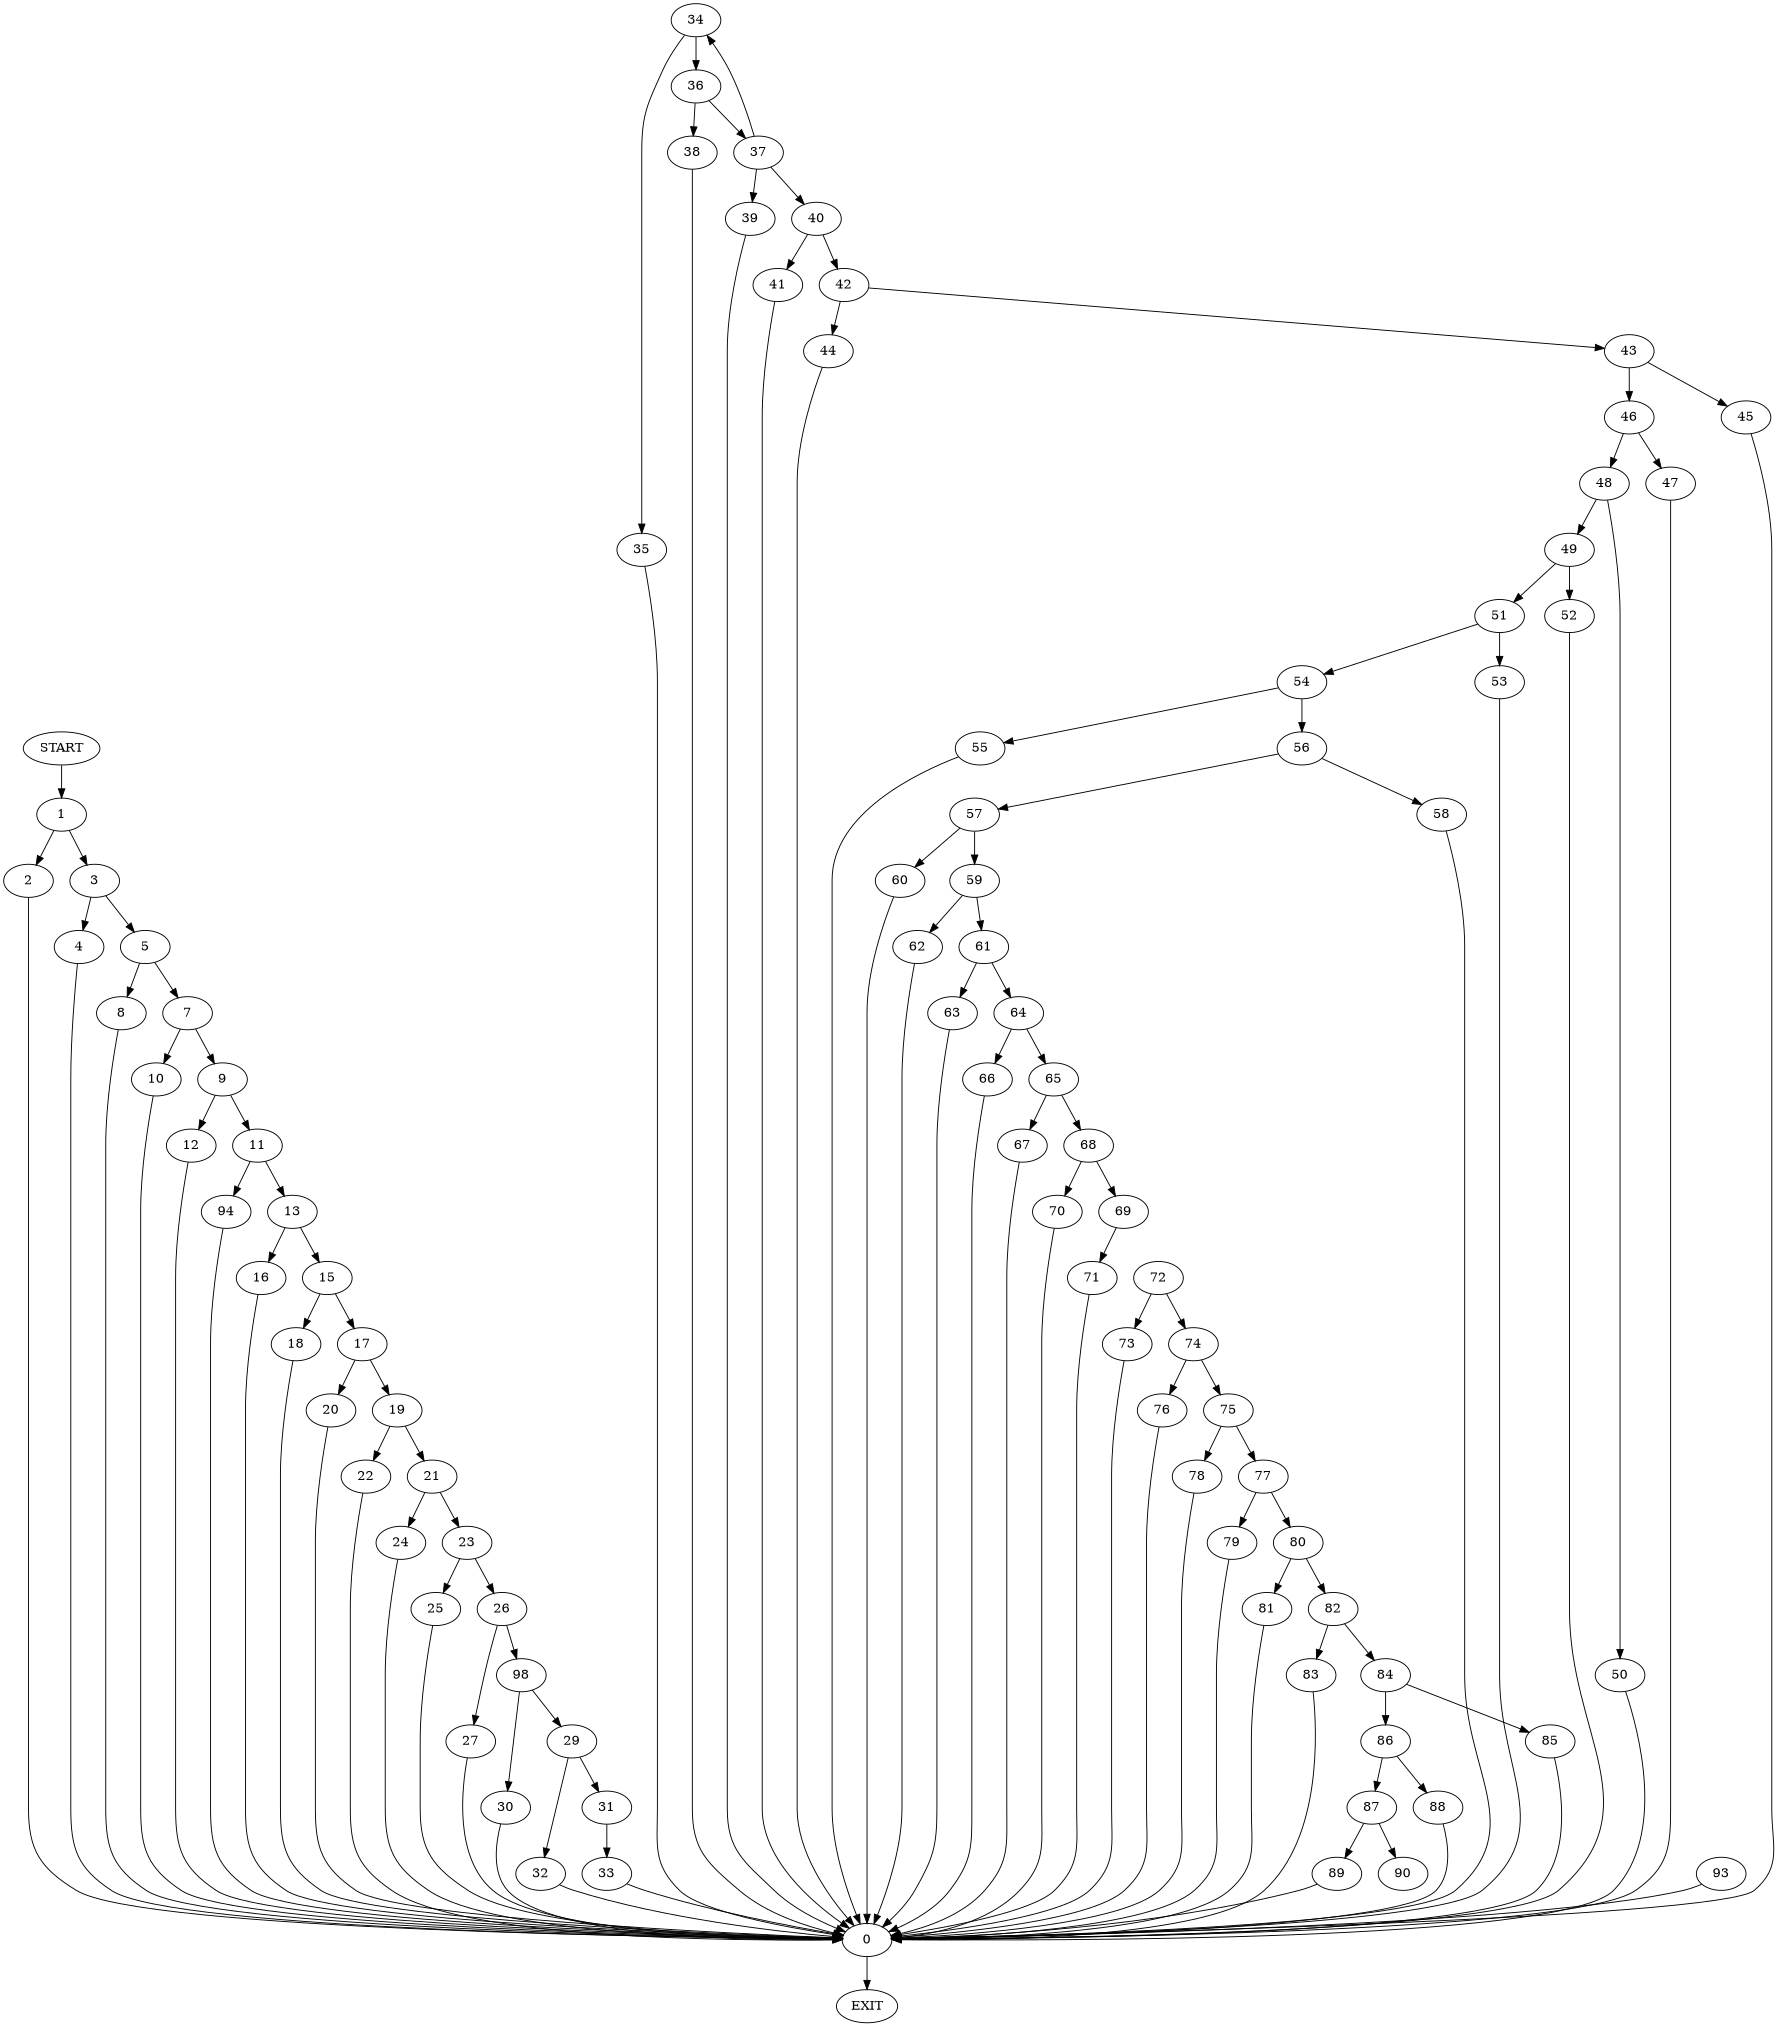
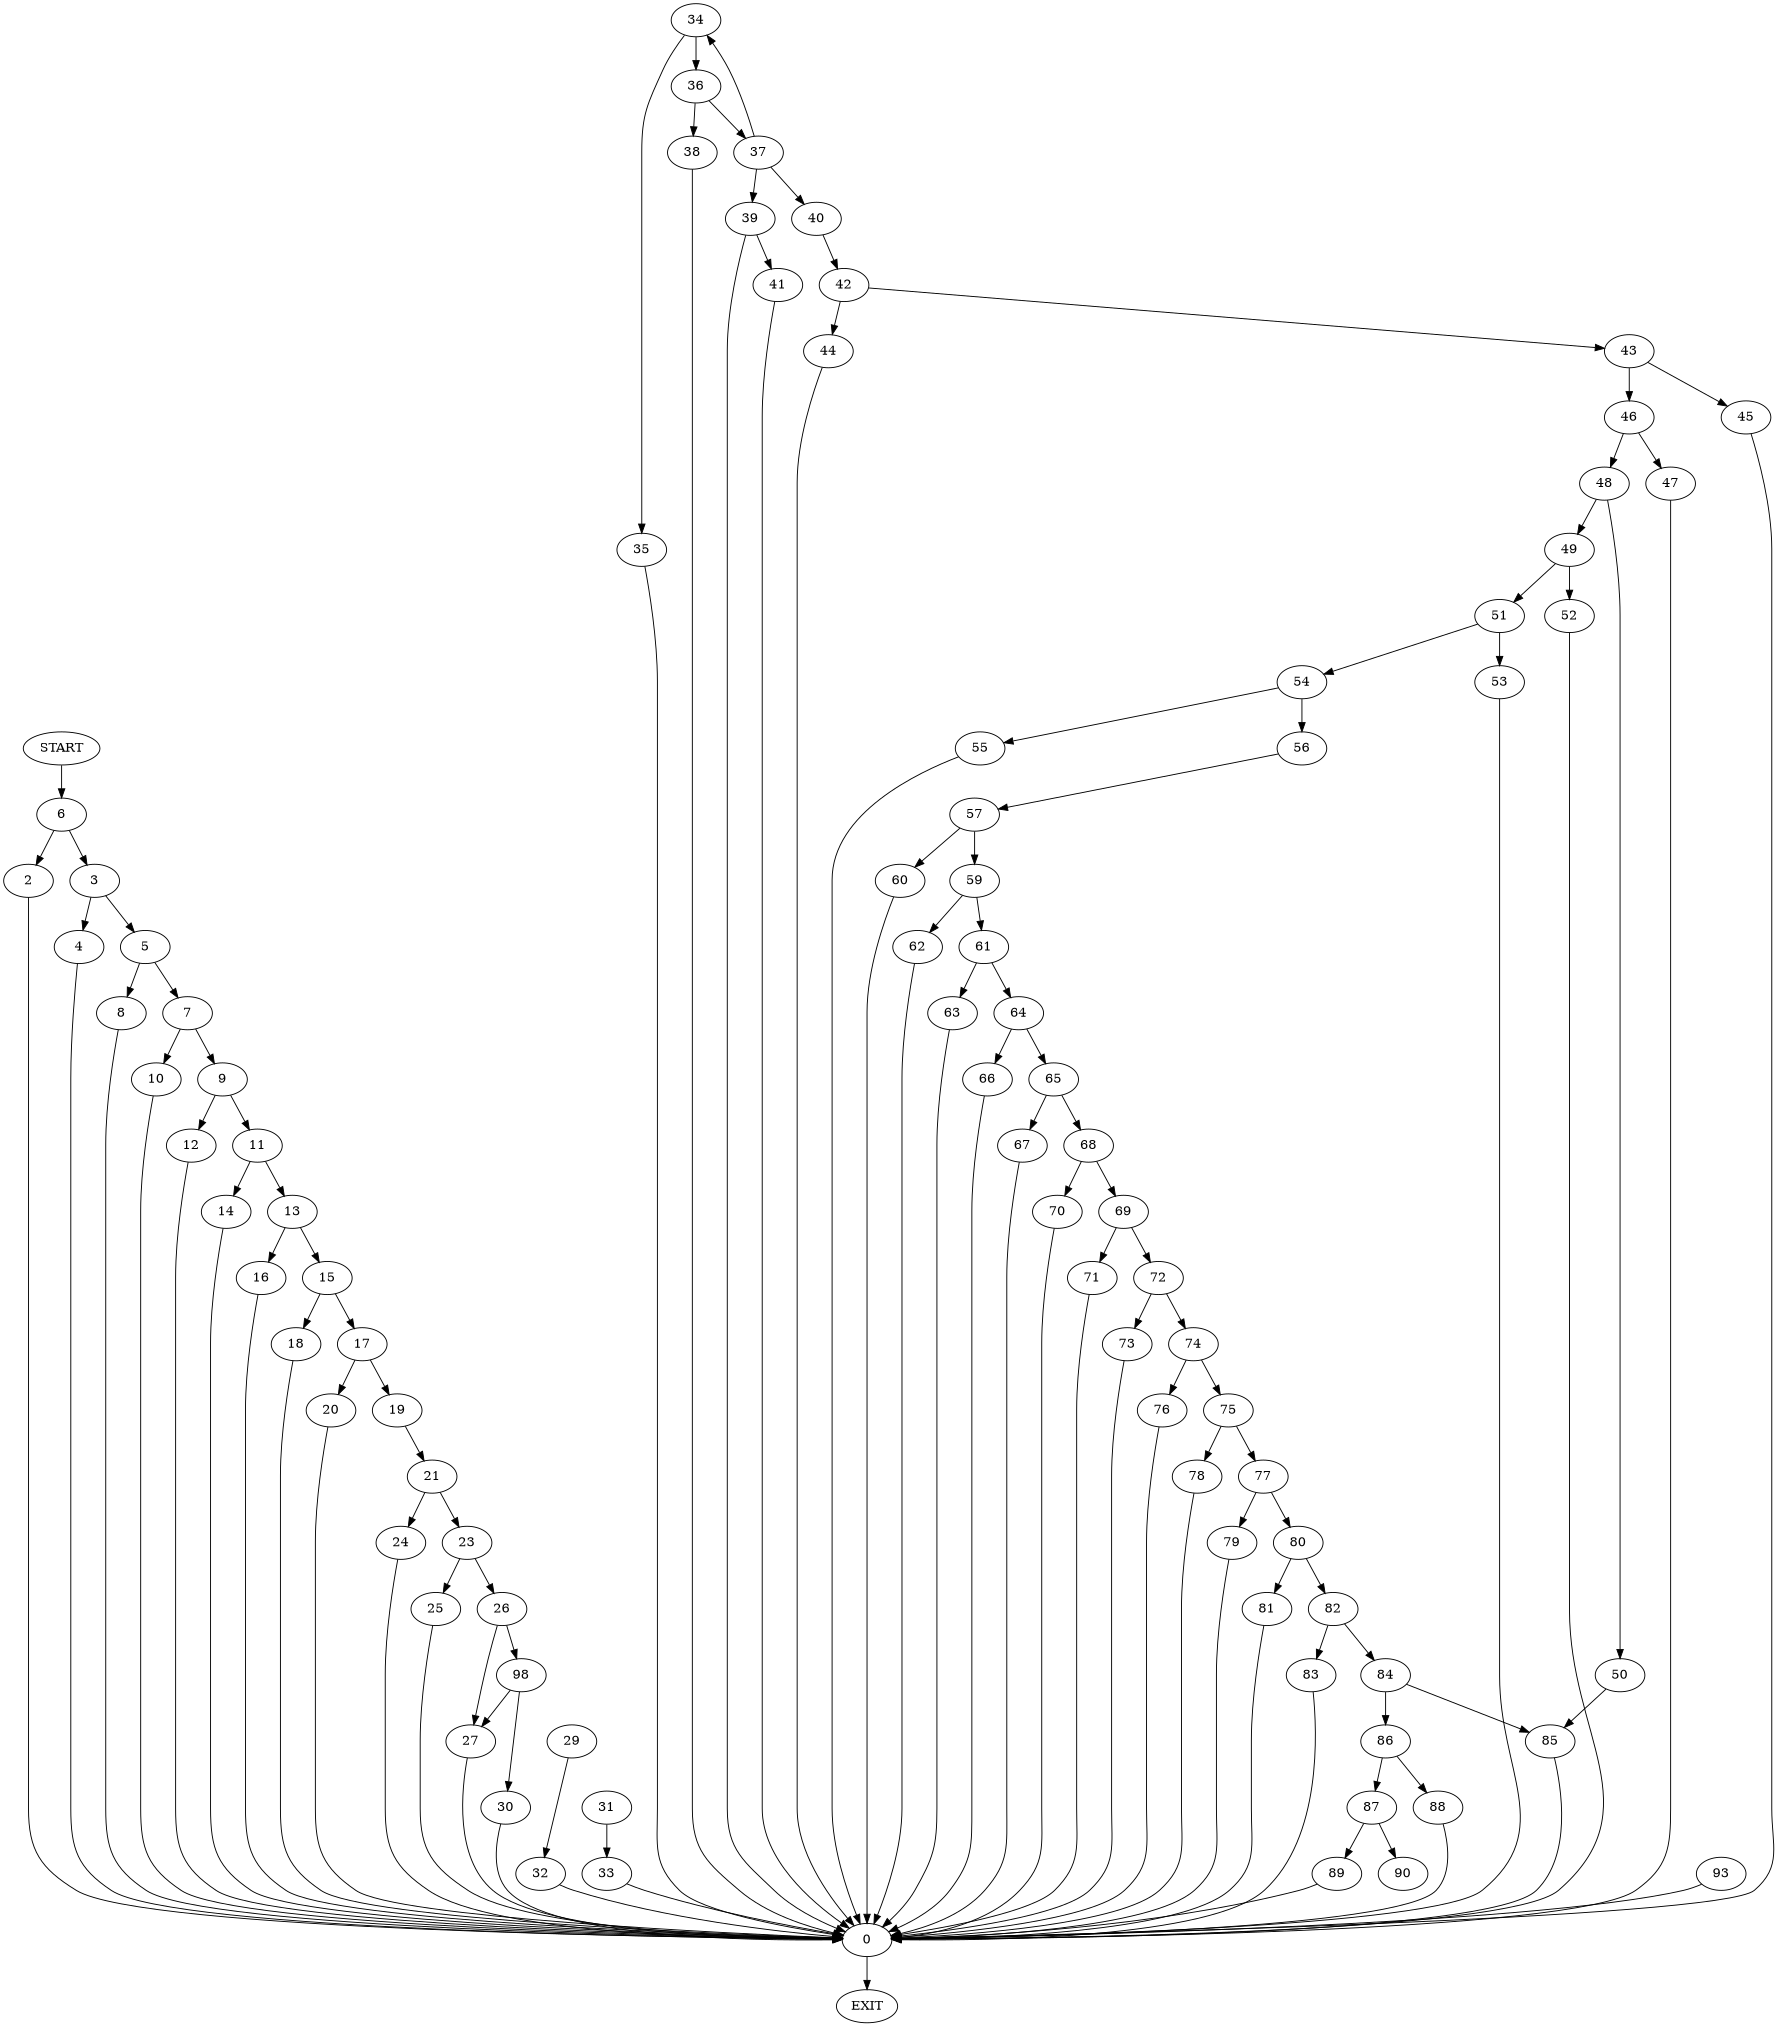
(800, 248) -> (762, 248)
(62, 815) -> (62, 815)
(1442, 815) -> none
(226, 1212) -> (226, 1212)
none -> (1139, 1241)
(366, 1477) -> none
(544, 1705) -> (499, 1705)
(587, 1770) -> none
(1364, 1931) -> (1589, 1704)
